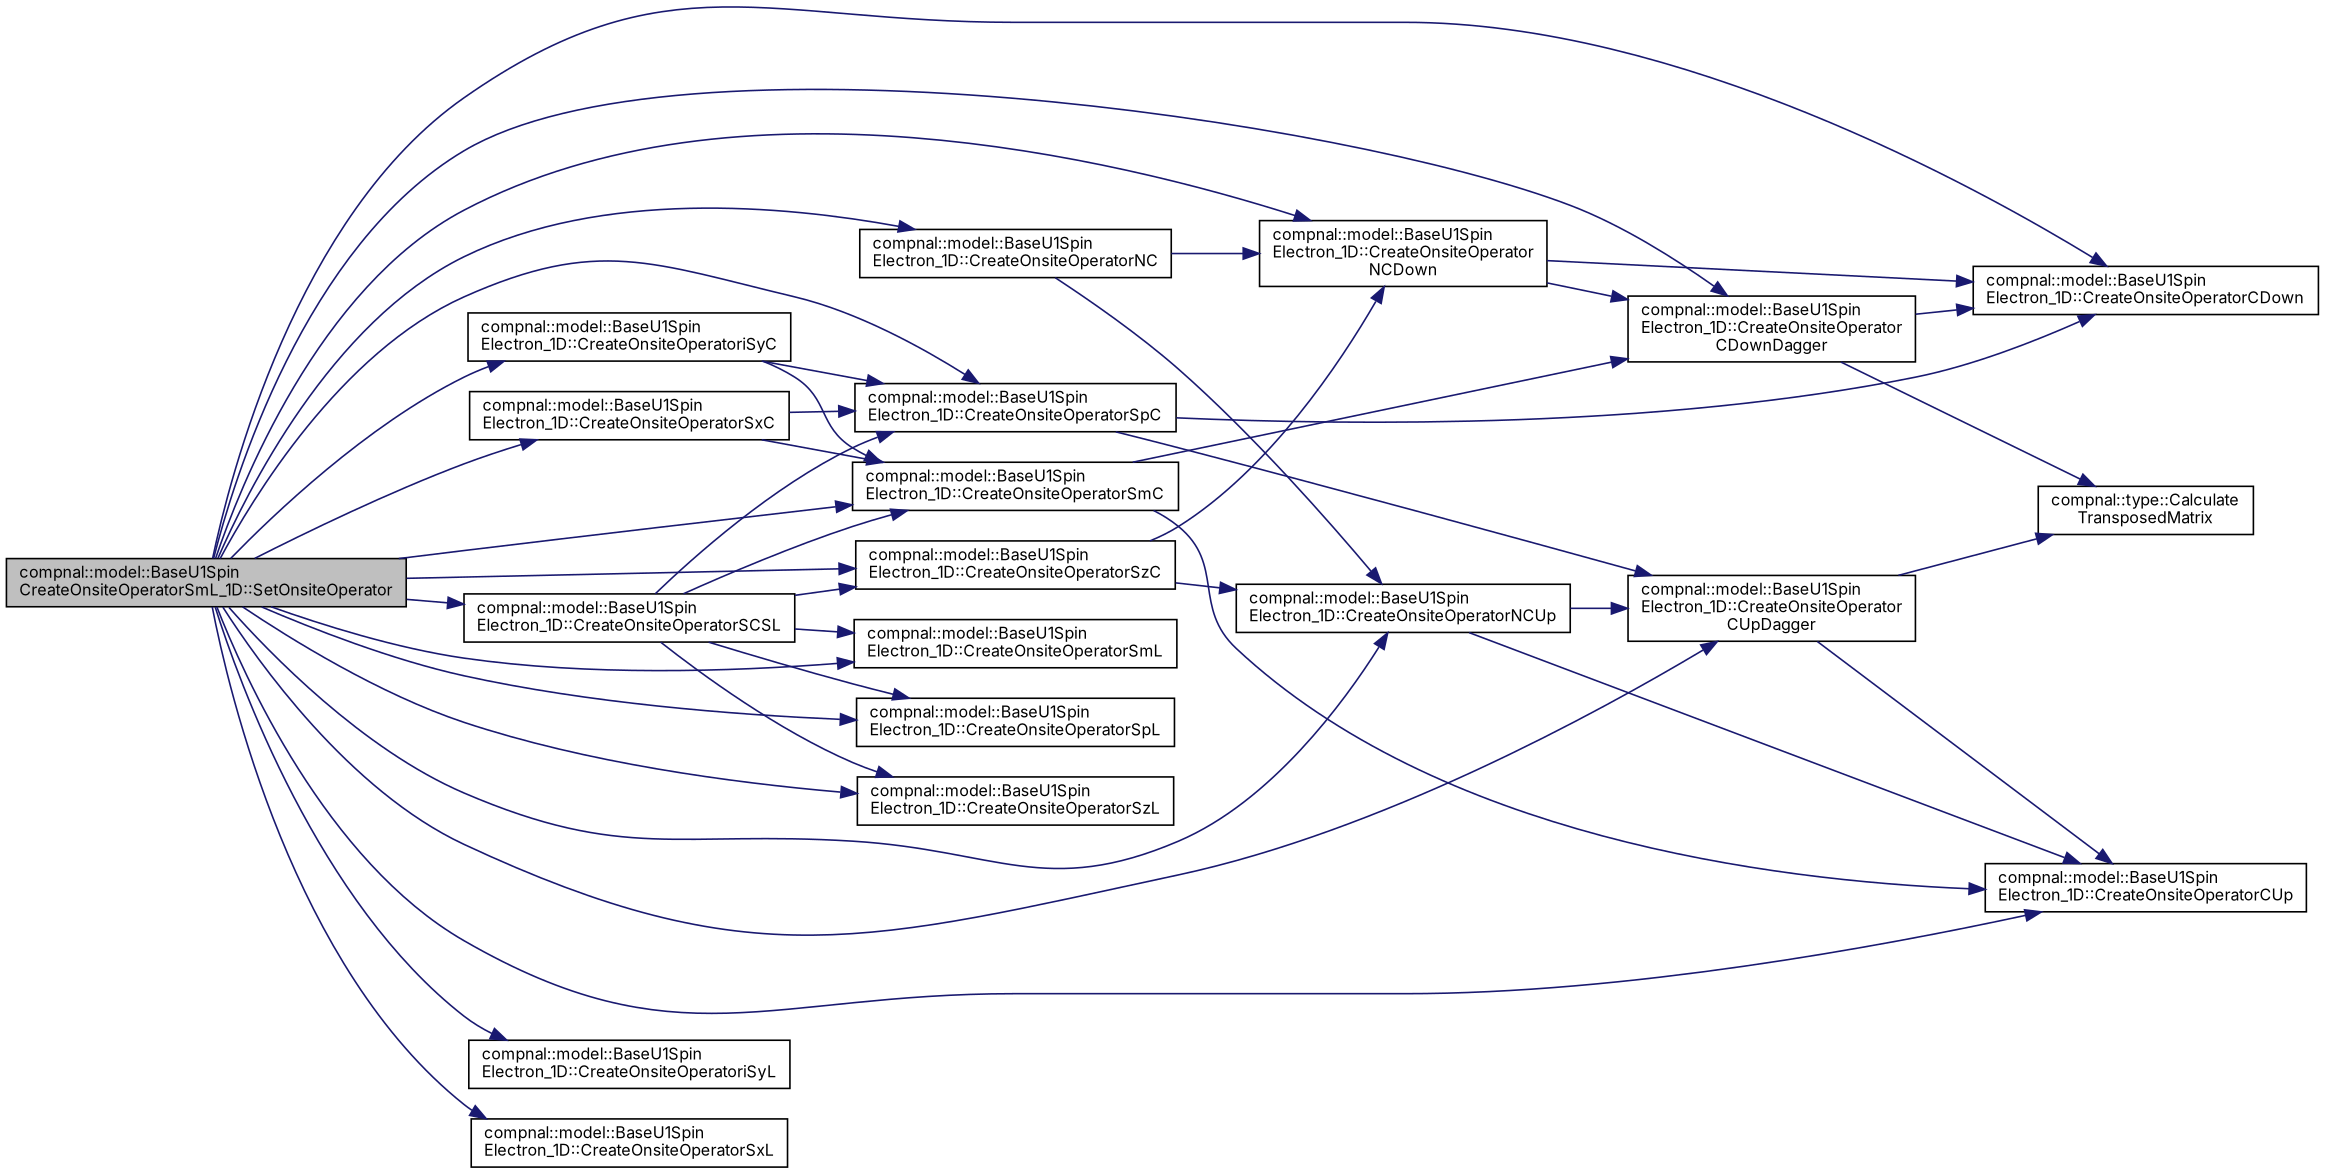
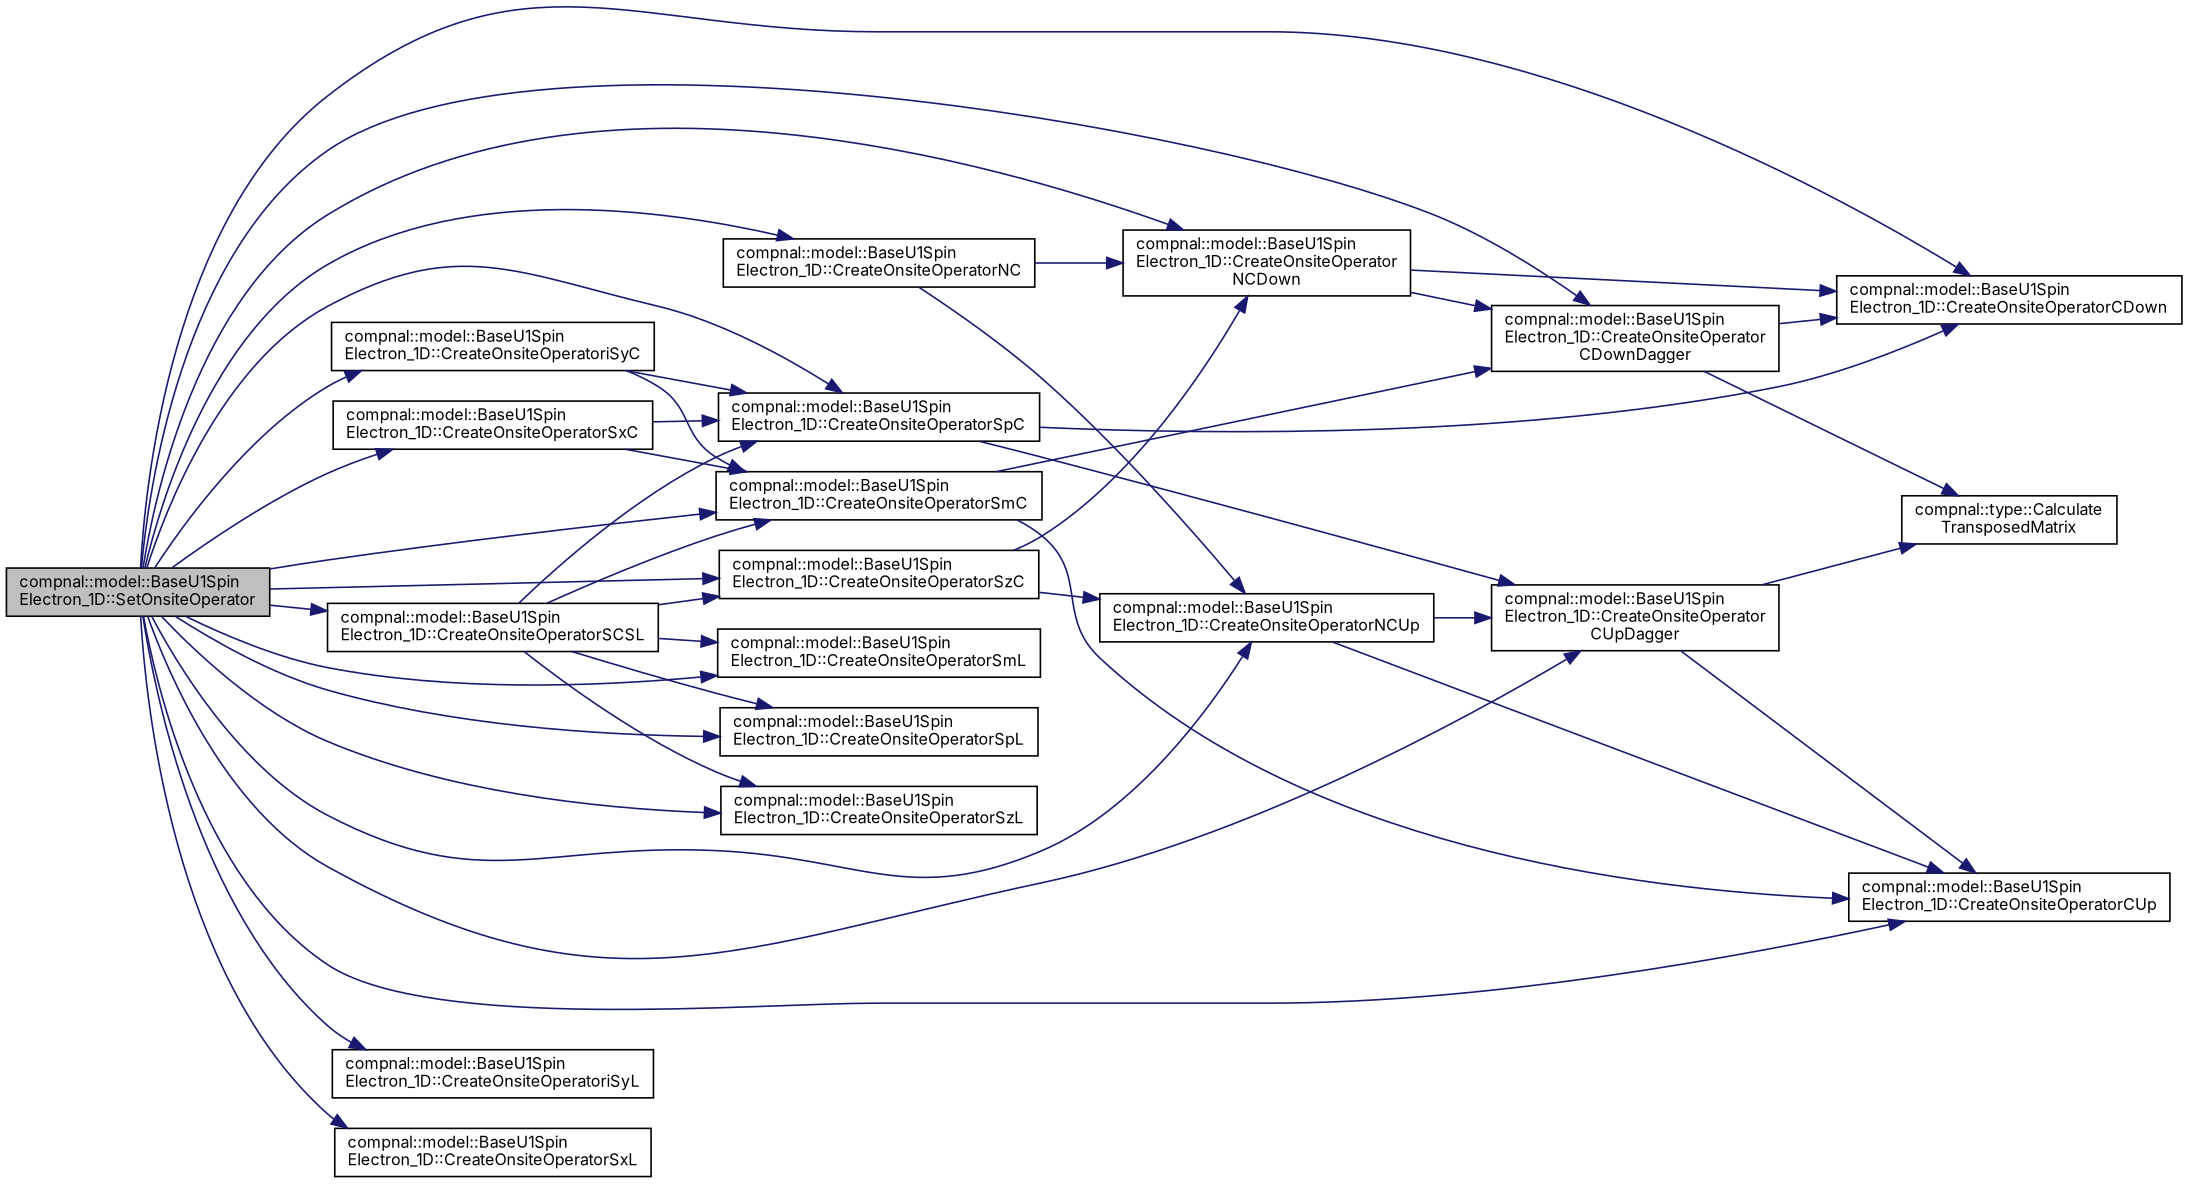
(206, 583) -> (138, 592)
